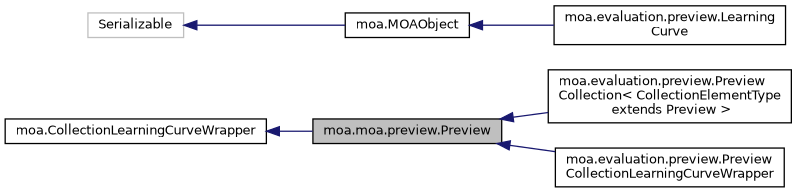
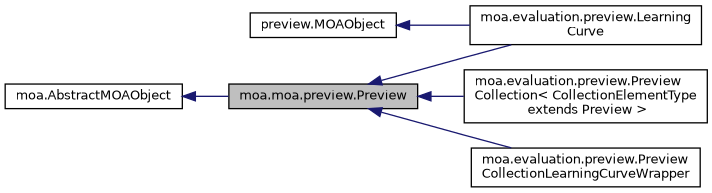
(136, 25) -> none
(407, 25) -> (323, 25)
none -> (446, 62)
(136, 131) -> (94, 96)
